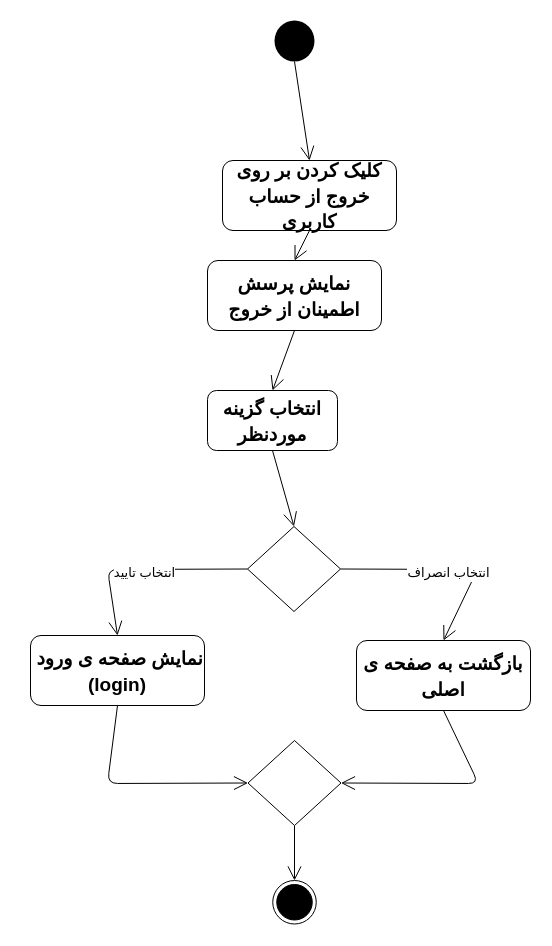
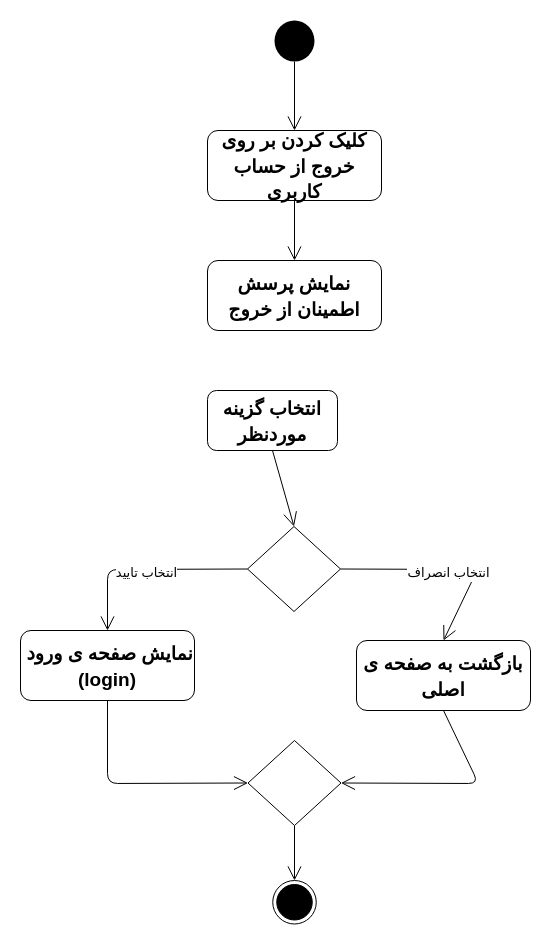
(310, 196) -> (295, 166)
(284, 359) -> none
(118, 671) -> (108, 666)
